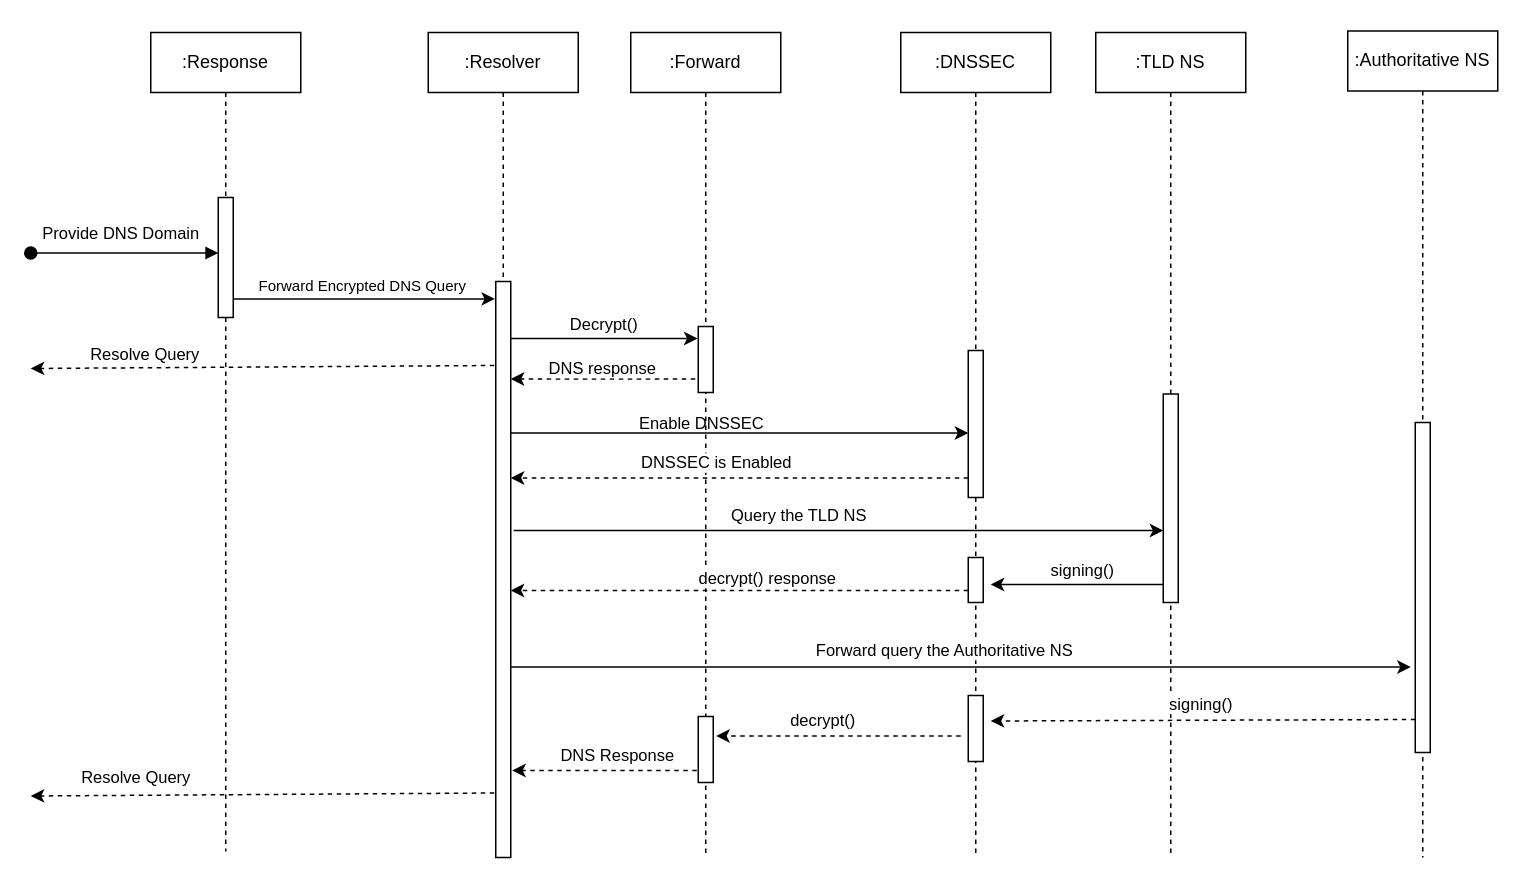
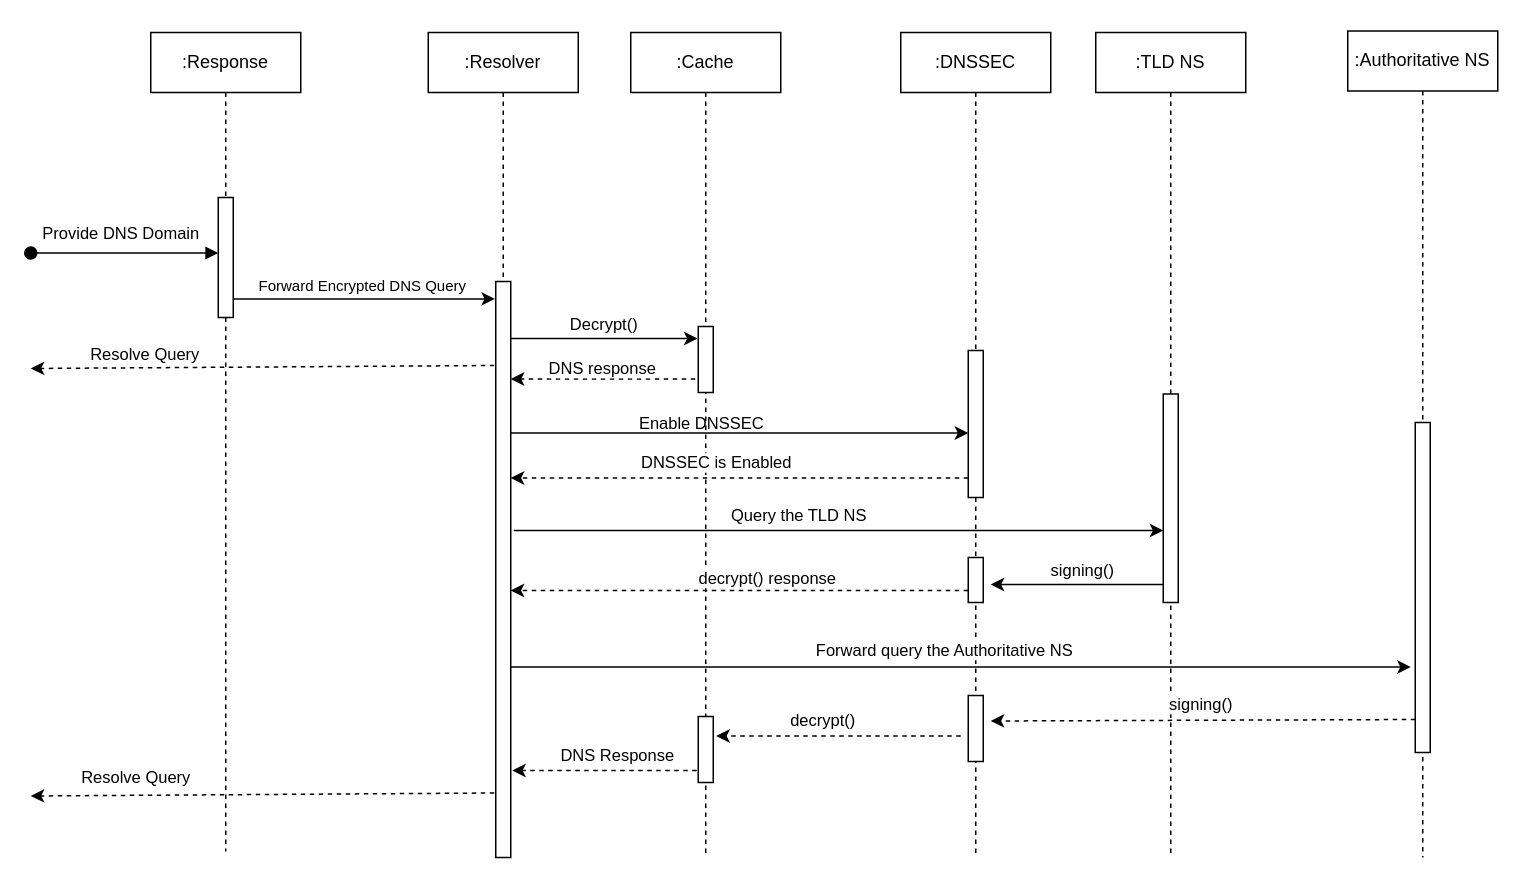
(706, 62) -> (706, 62)
